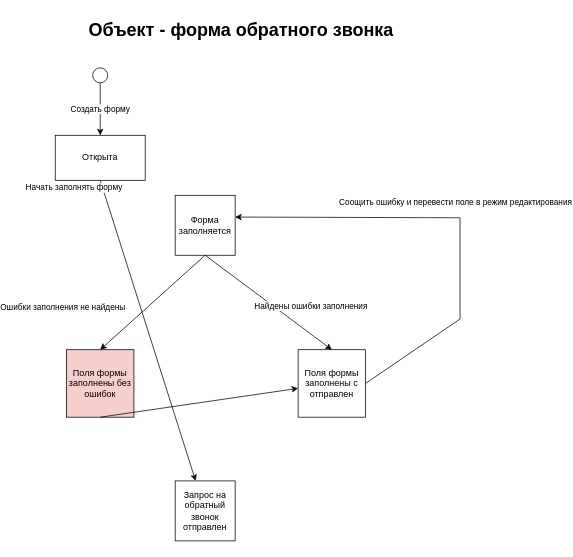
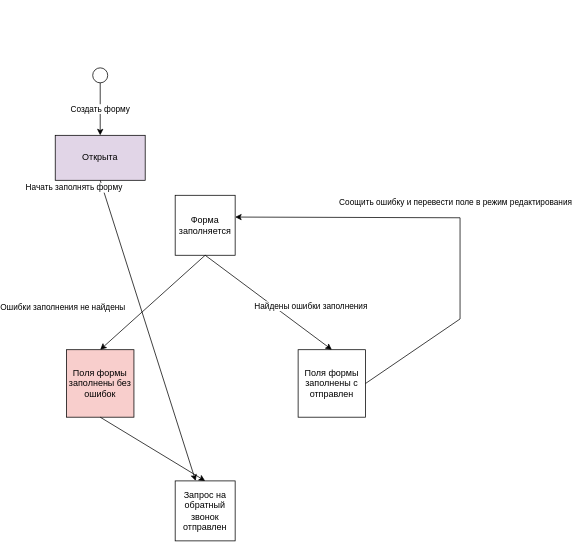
(250, 34) -> none
(100, 158) -> (100, 158)
(196, 403) -> (151, 448)
